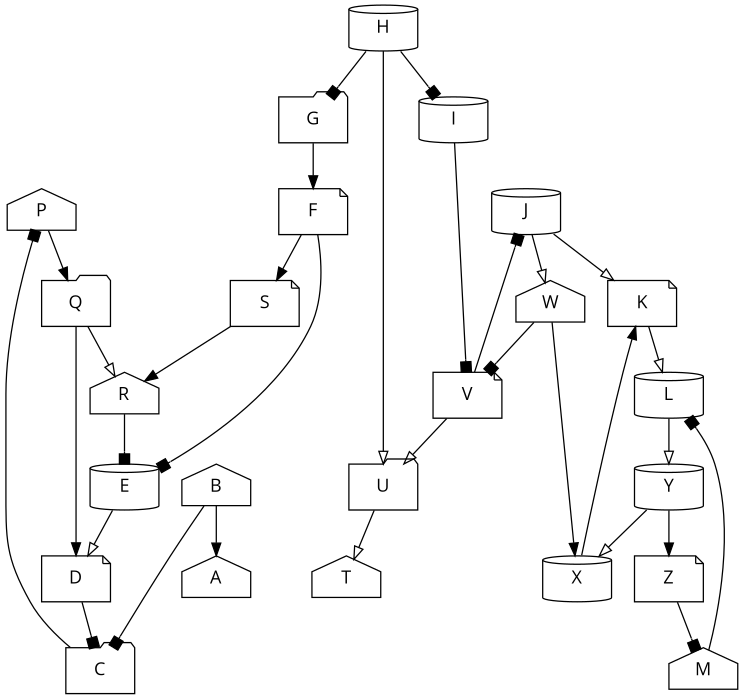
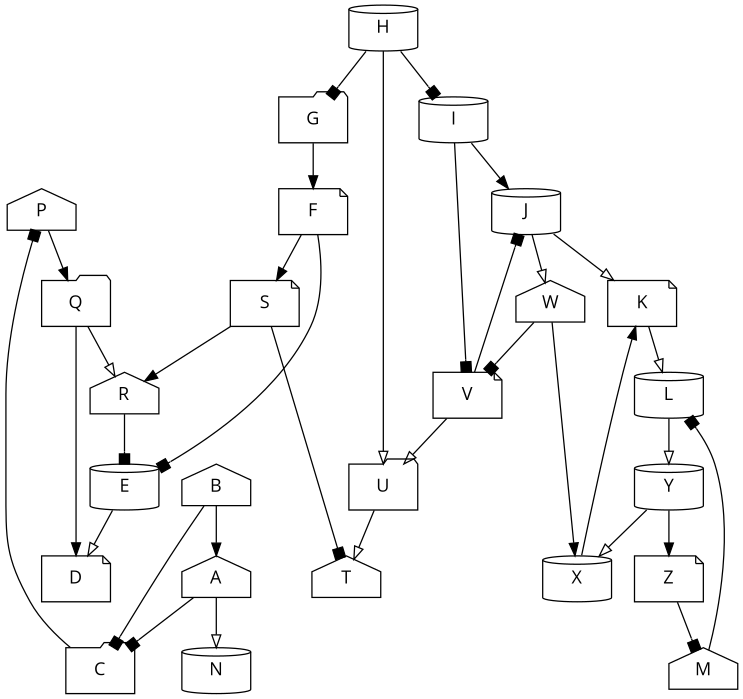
none -> (486, 161)
none -> (304, 436)
(87, 619) -> (166, 619)
none -> (216, 671)
